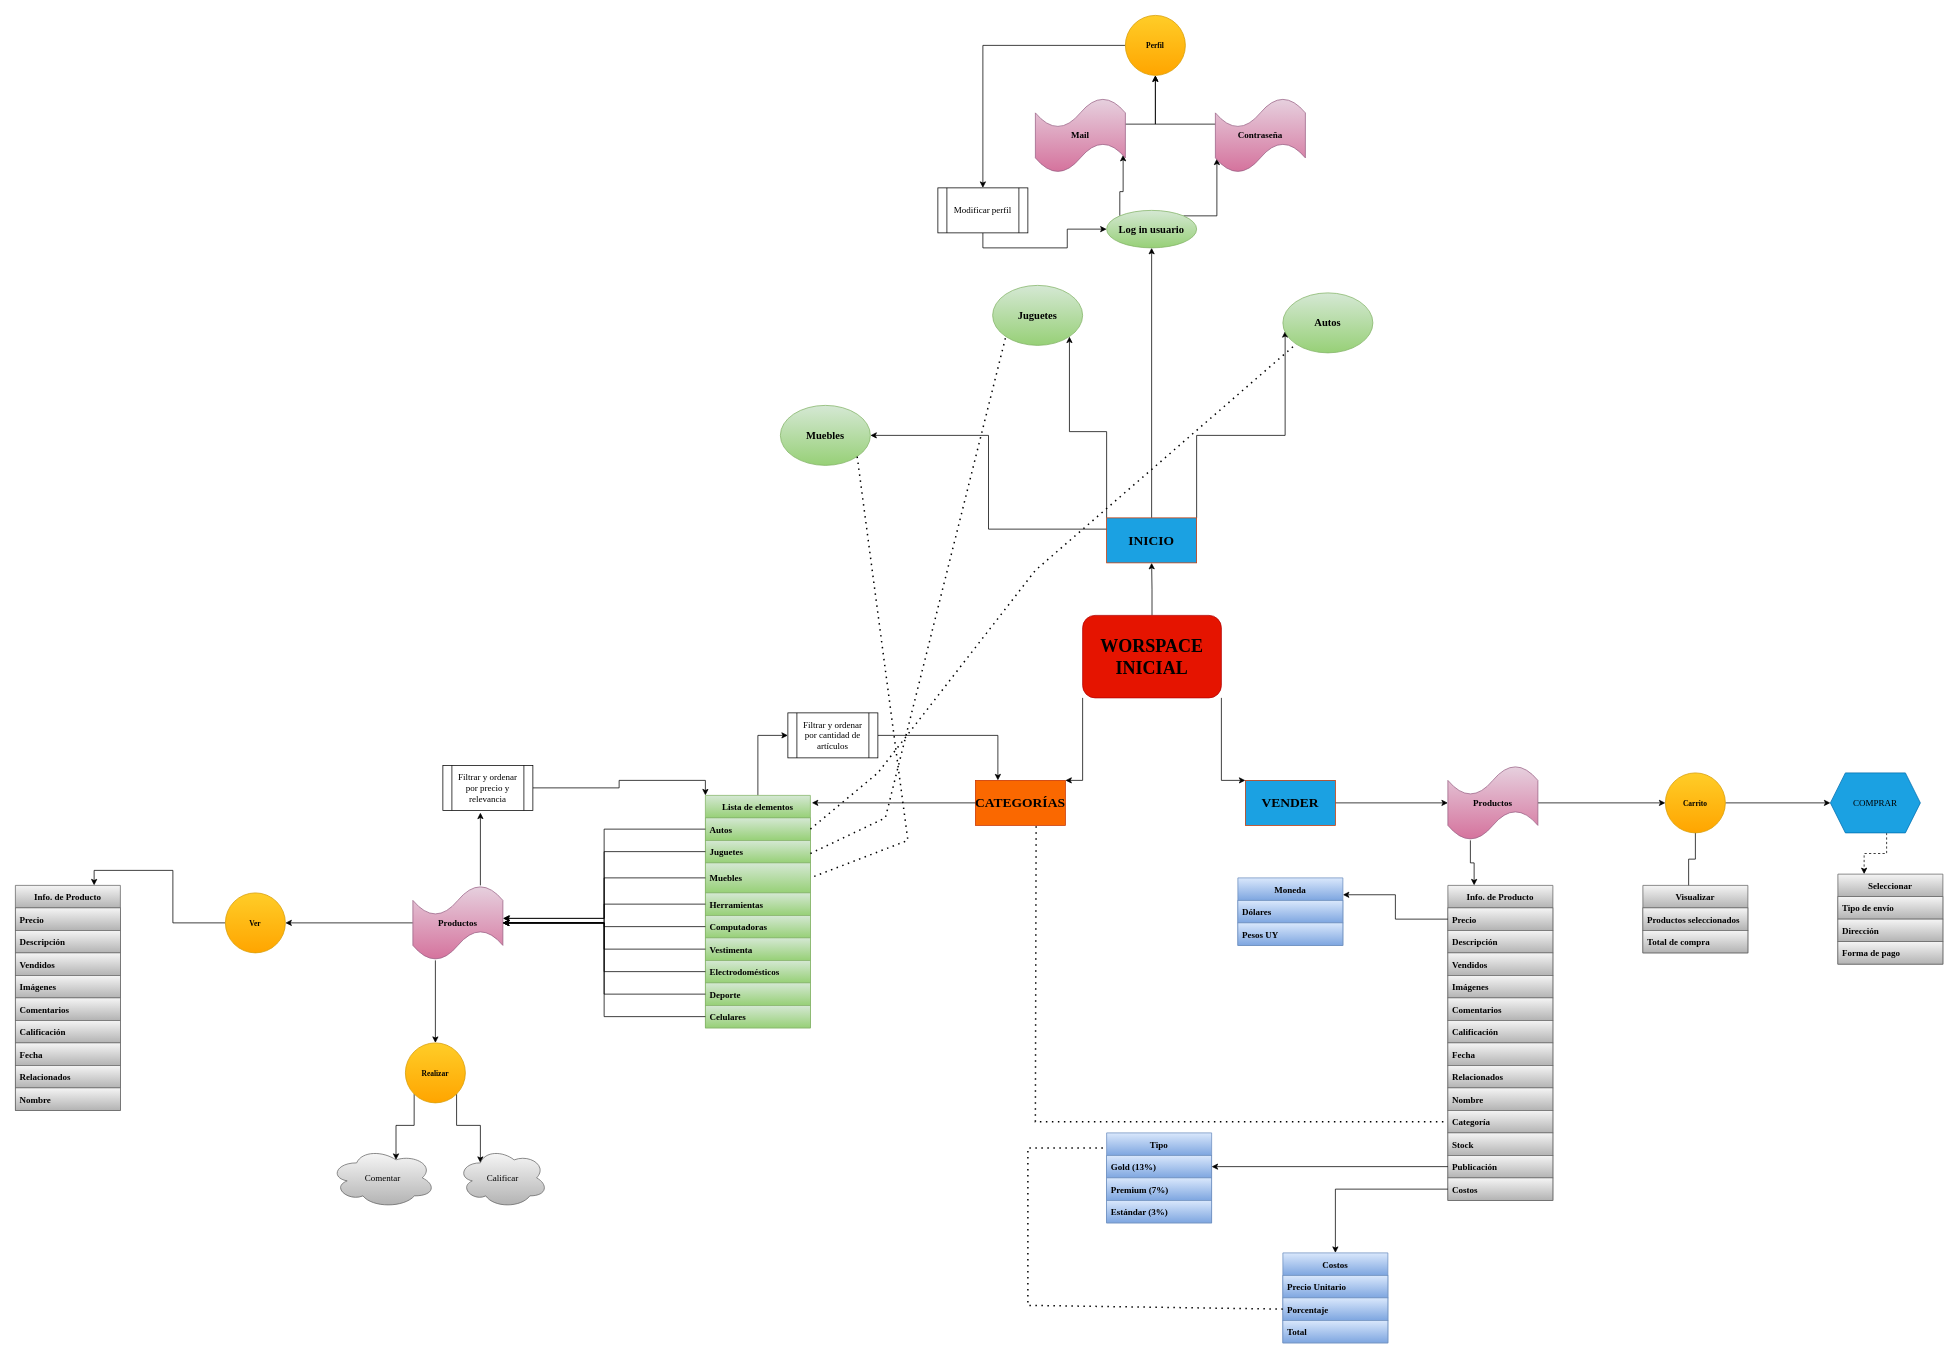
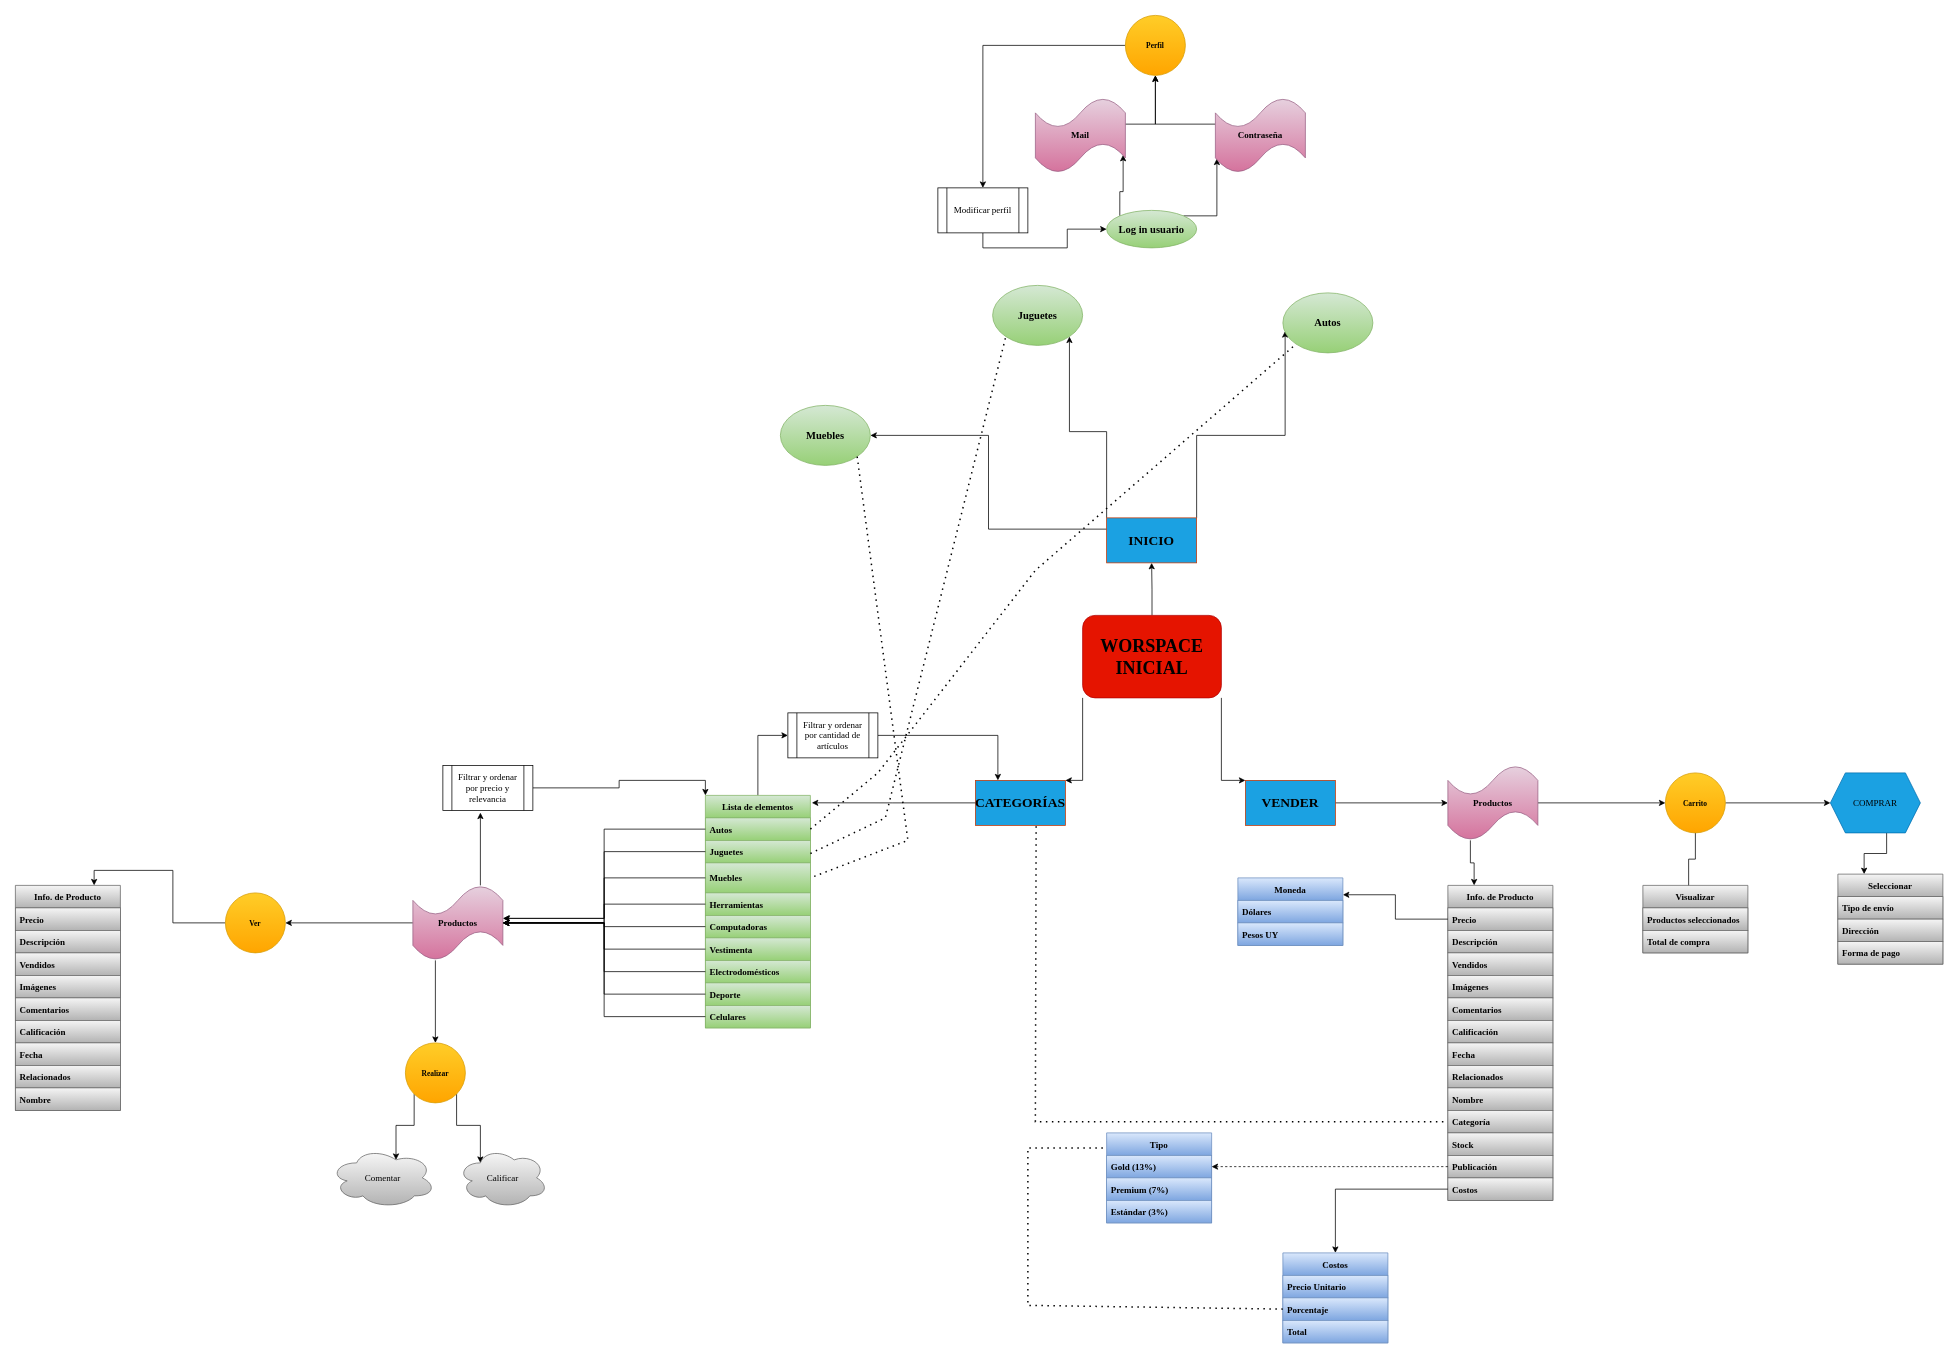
(1152, 386) -> none
(1020, 803) -> (1020, 803)
(1878, 854) -> (1878, 854)
(1331, 1167) -> (1331, 1167)
